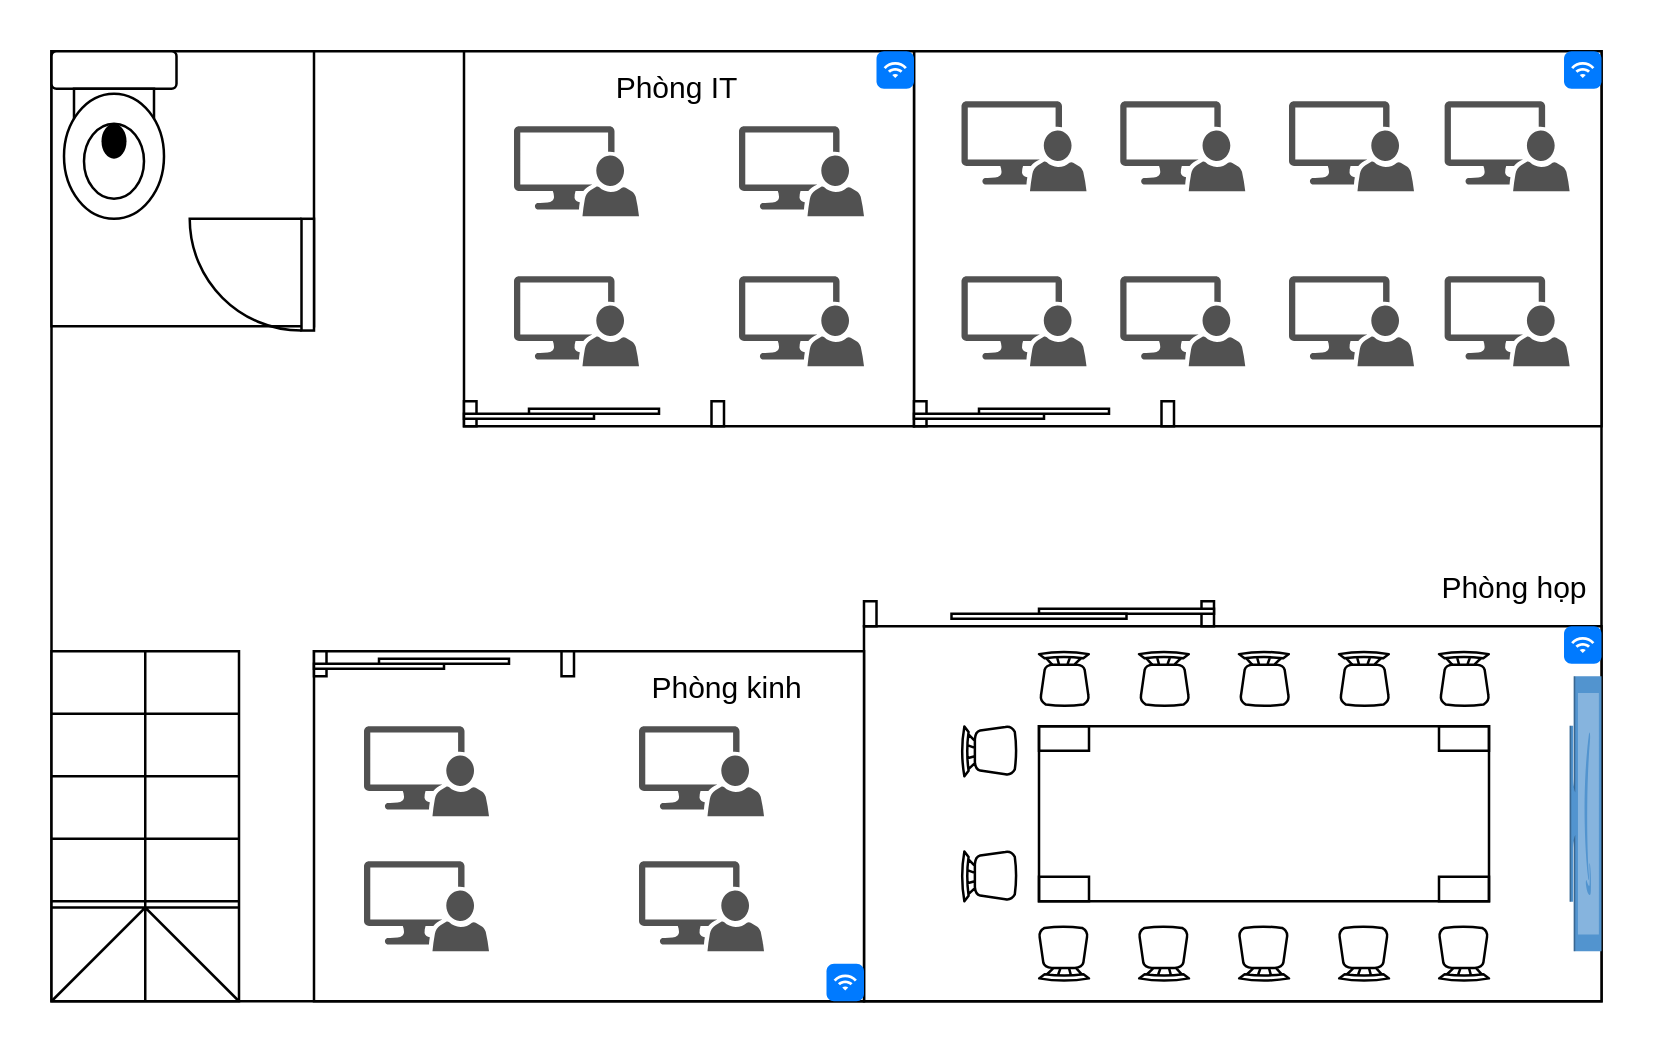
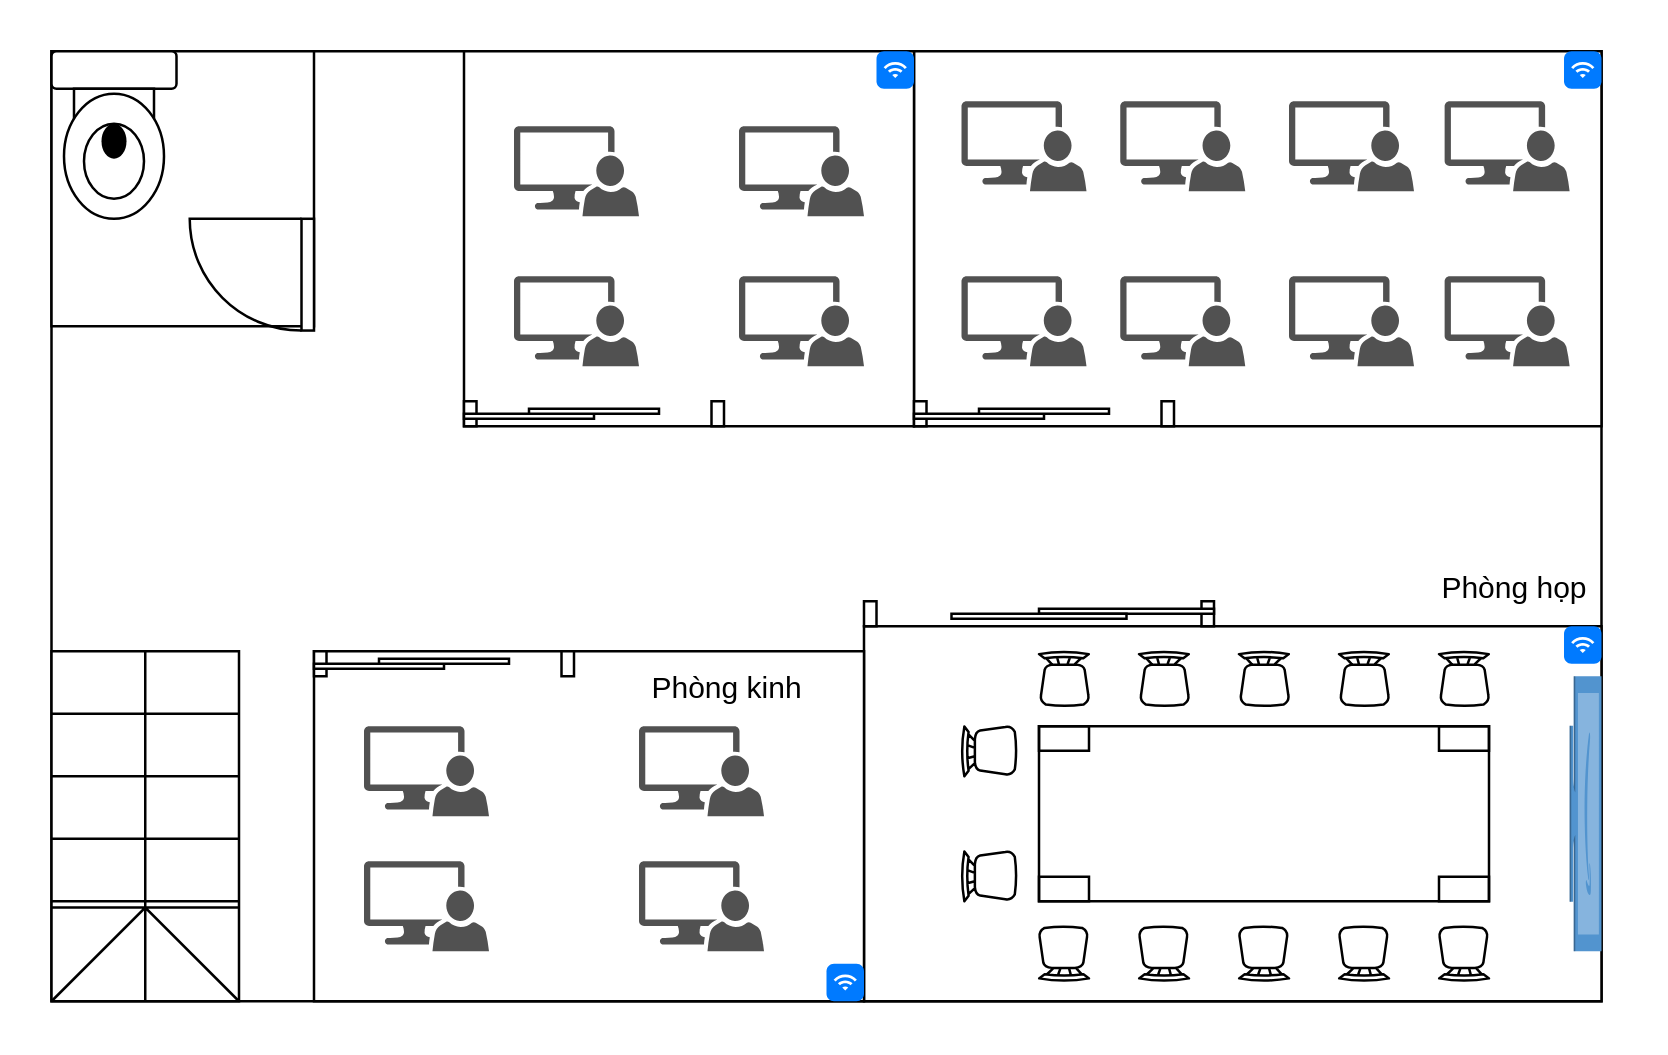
(676, 89) -> none
